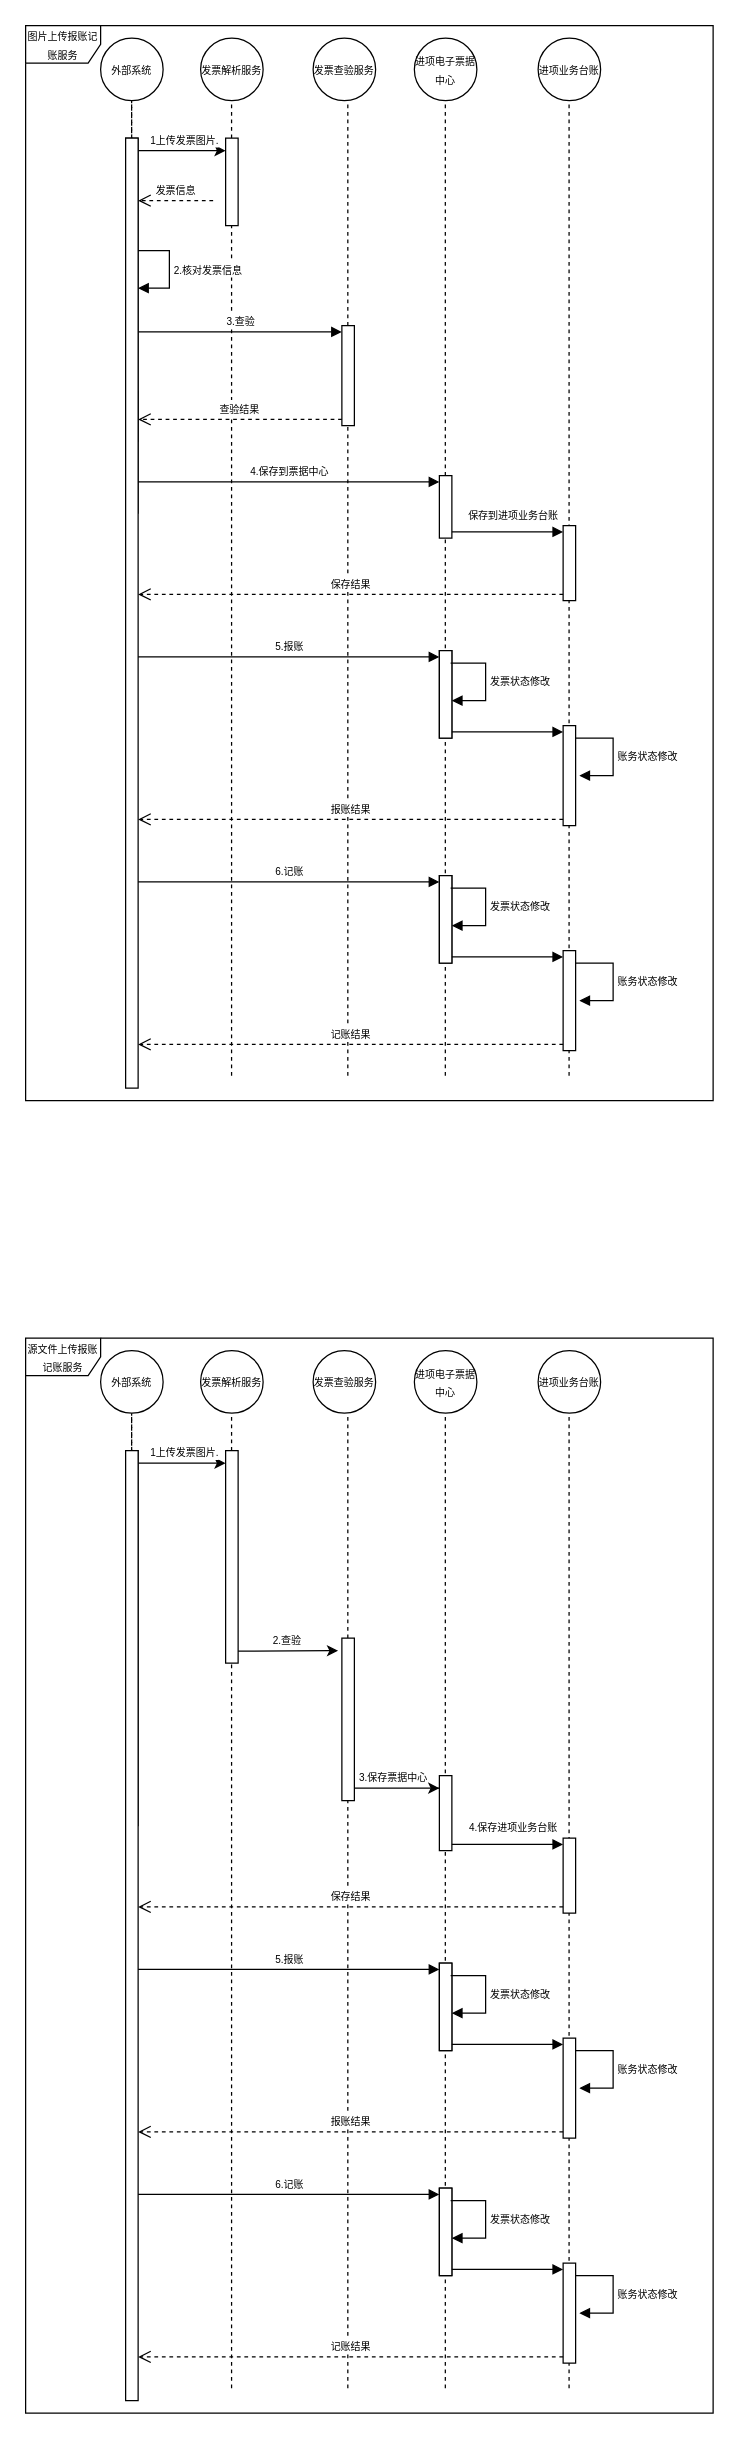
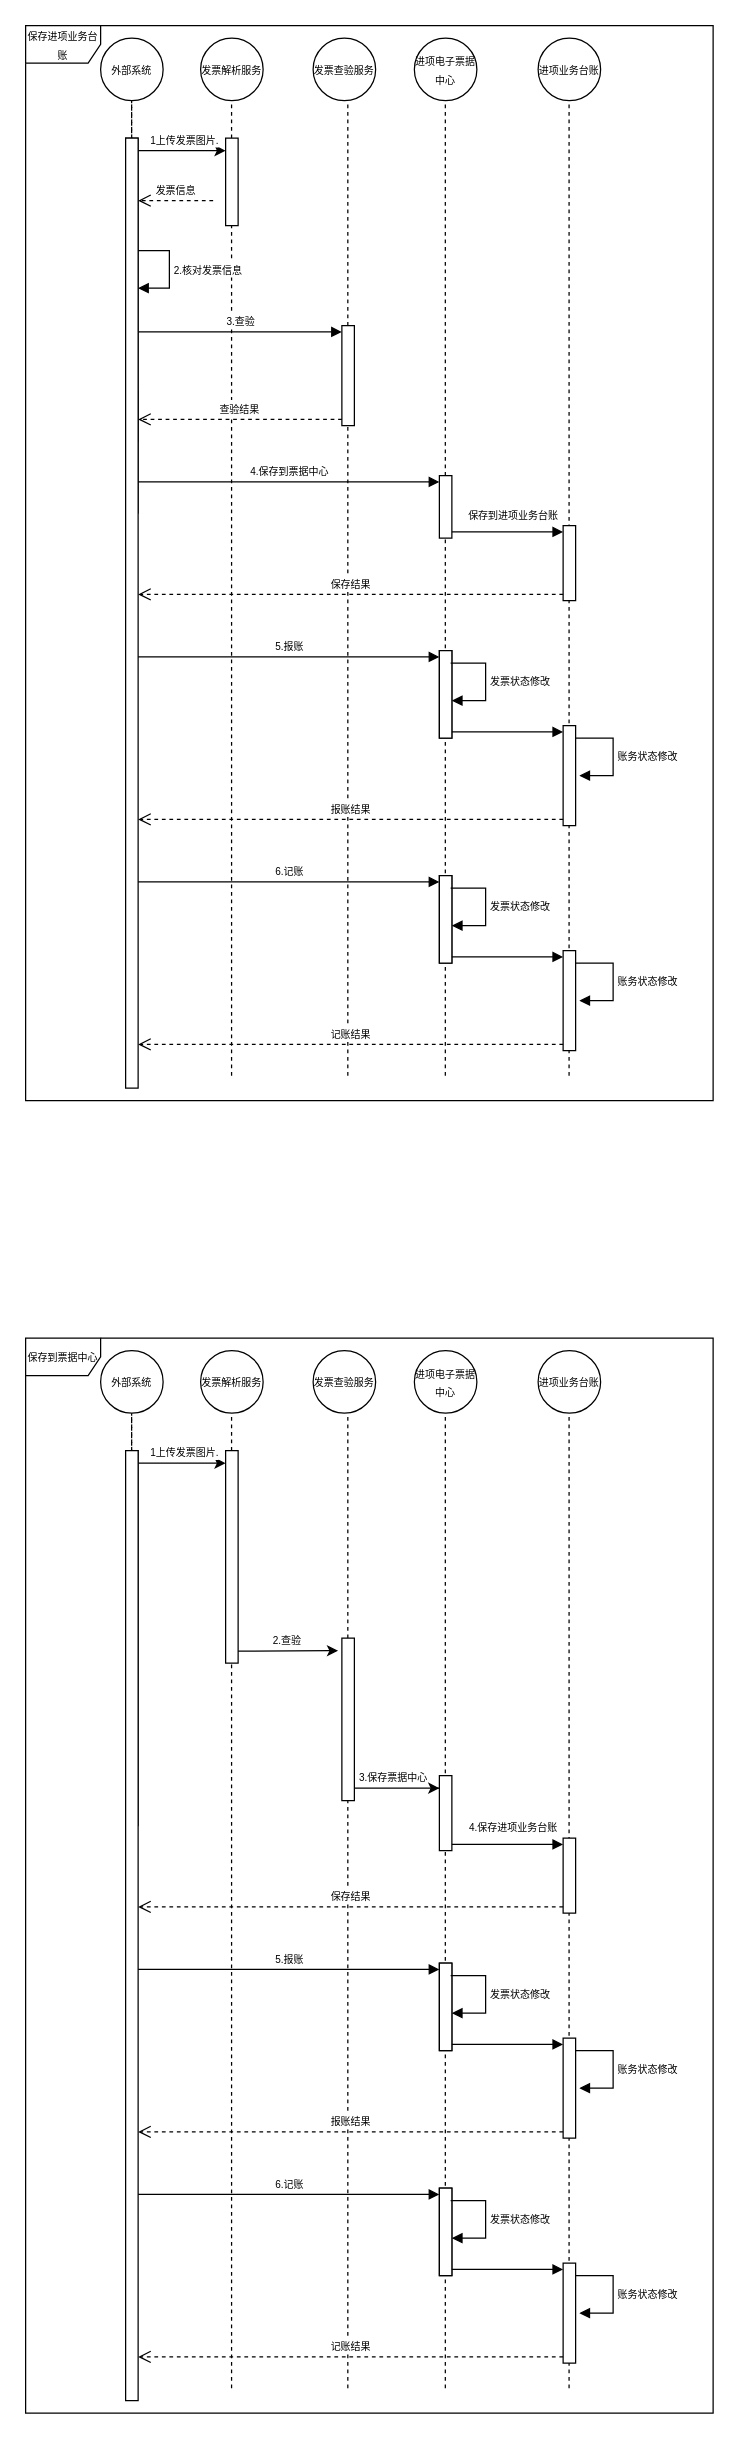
(63, 44) -> (63, 44)
(63, 1357) -> (63, 1357)
